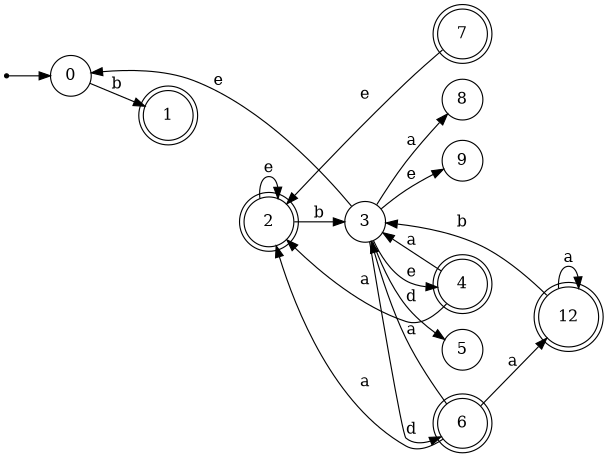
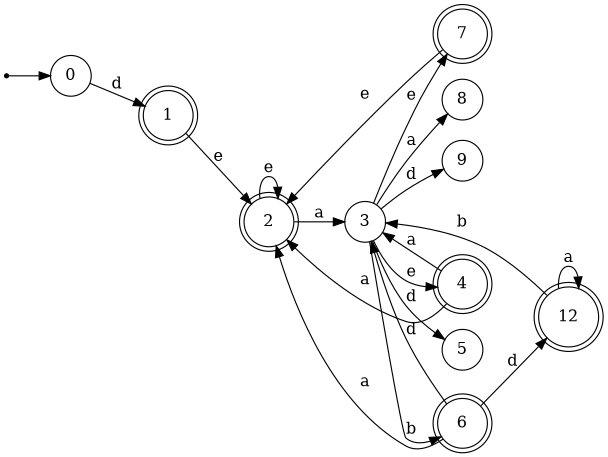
(117, 84) -> (117, 84)
(243, 106) -> (404, 132)
none -> (215, 165)
(412, 175) -> (412, 175)
(319, 213) -> (319, 213)
(412, 330) -> (412, 330)
(513, 362) -> (513, 362)
(412, 430) -> (412, 430)
